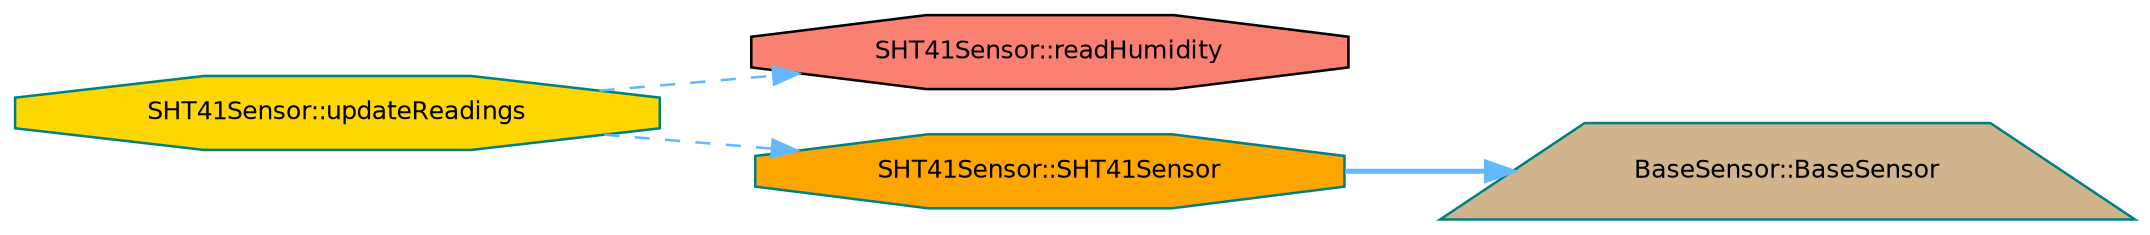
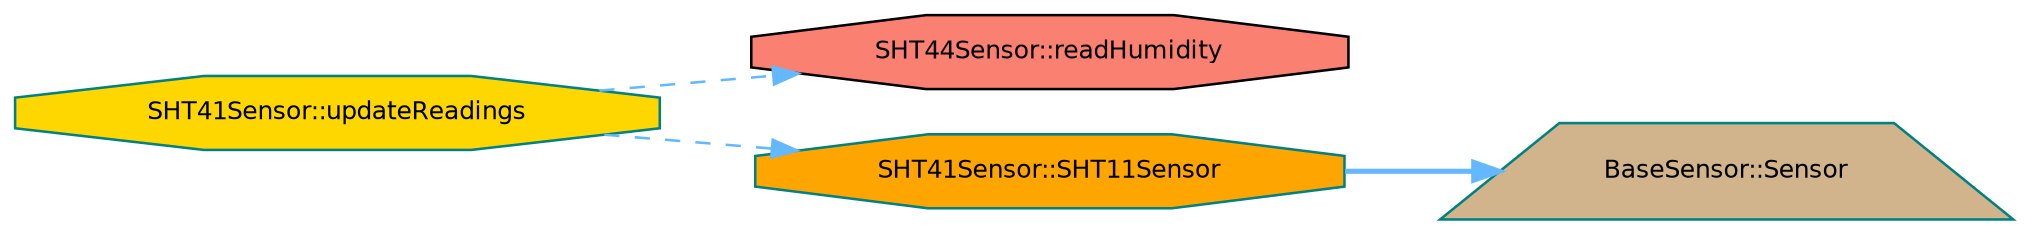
(1050, 52) -> (1050, 52)
(1050, 171) -> (1050, 171)
(1788, 171) -> (1727, 171)
